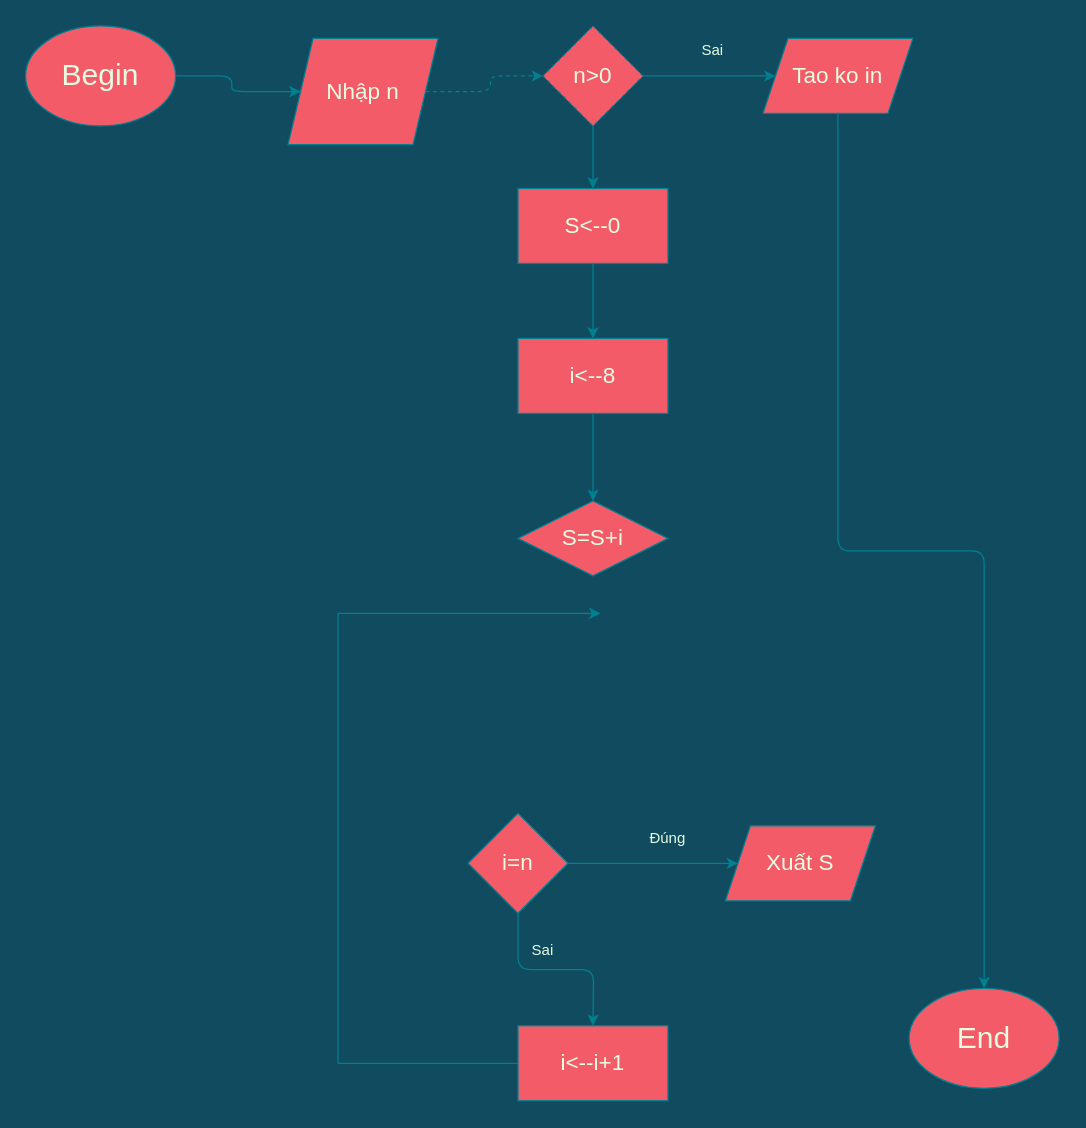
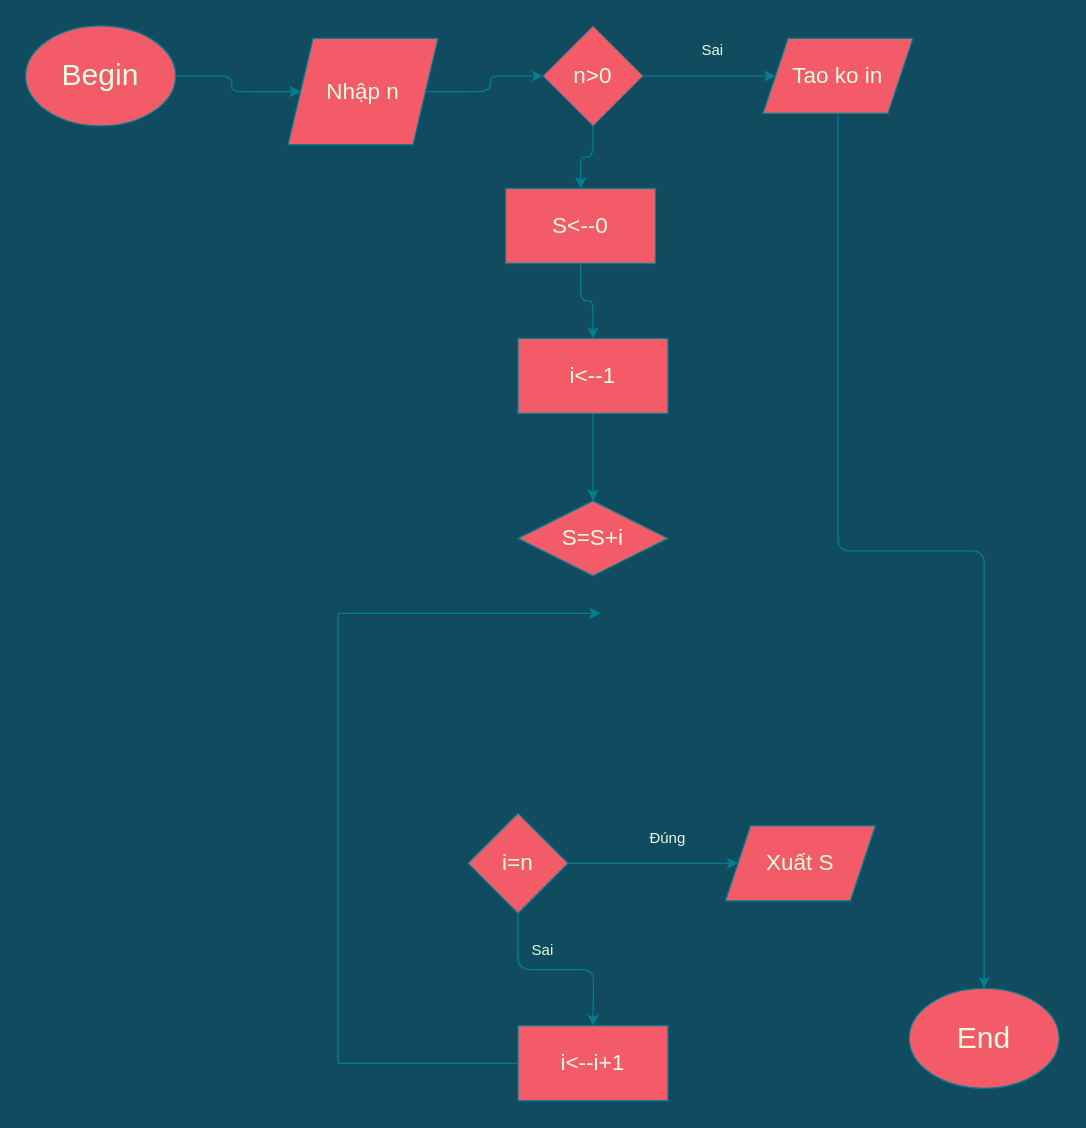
(483, 91) -> (483, 91)
(593, 226) -> (581, 226)
(593, 376) -> (593, 376)
